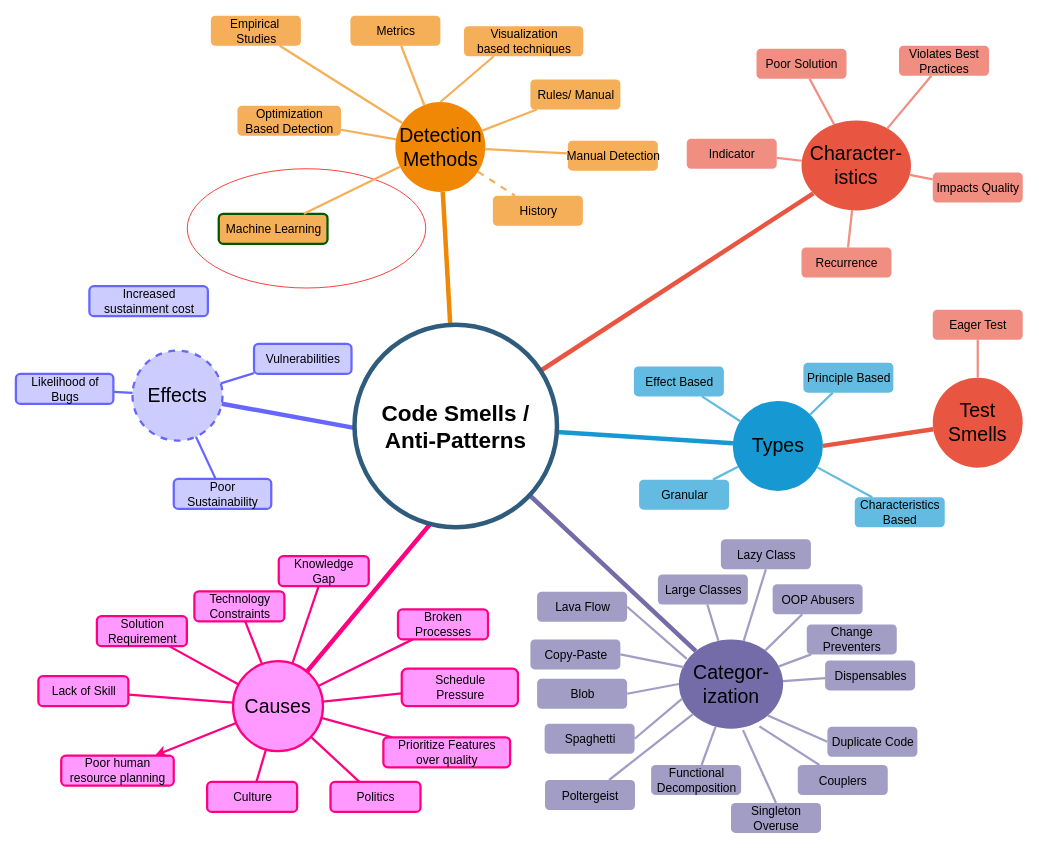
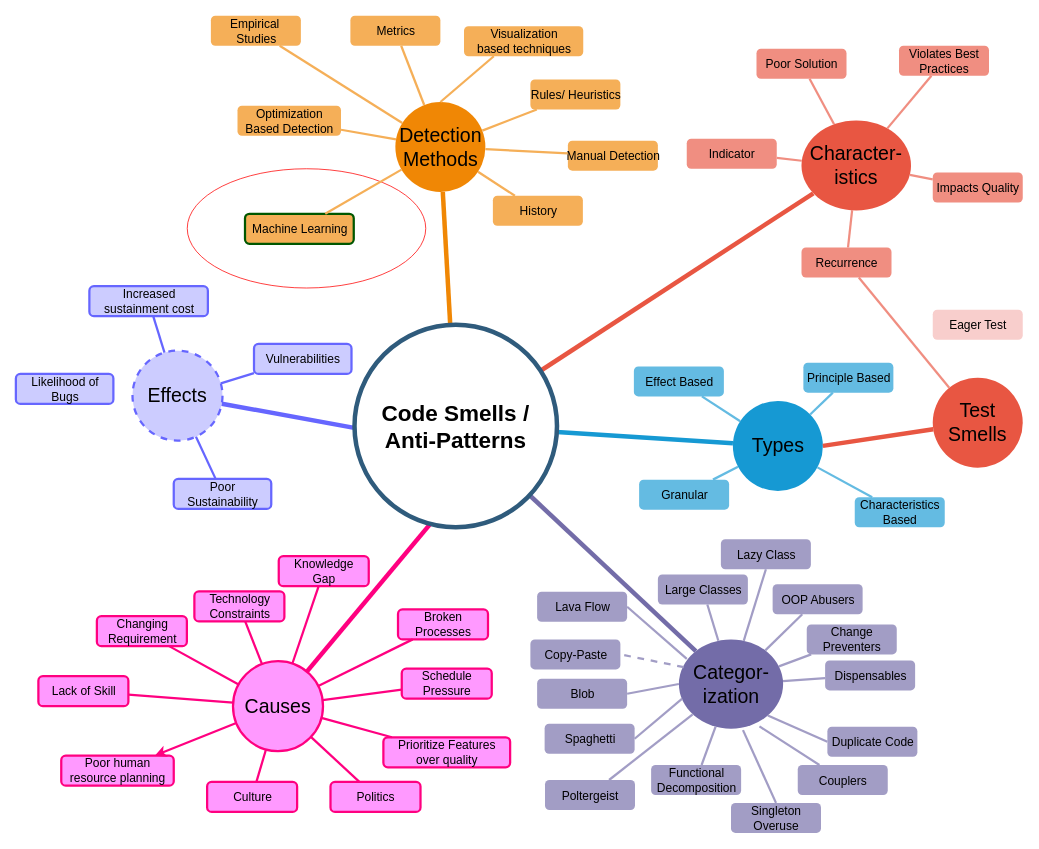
(576, 95) -> (576, 95)
(497, 184) -> (497, 184)
(273, 229) -> (299, 229)
(978, 325) -> (978, 325)
none -> (159, 334)
(978, 359) -> (904, 333)
(123, 392) -> none
(143, 631) -> (143, 631)
(649, 660) -> (649, 660)
(460, 687) -> (447, 684)
